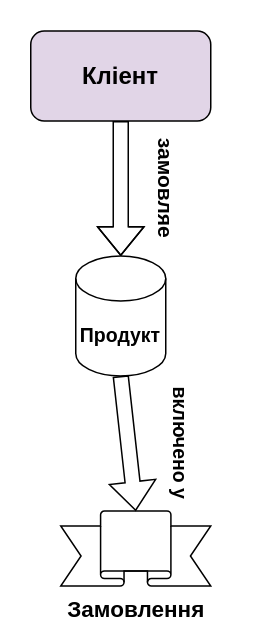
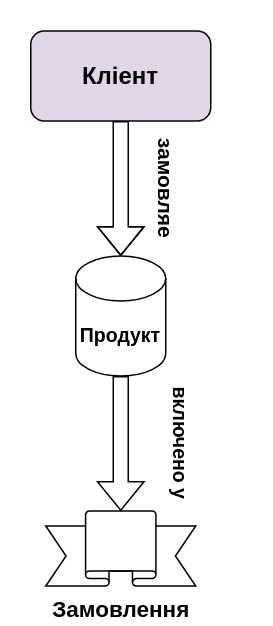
(136, 548) -> (121, 548)
